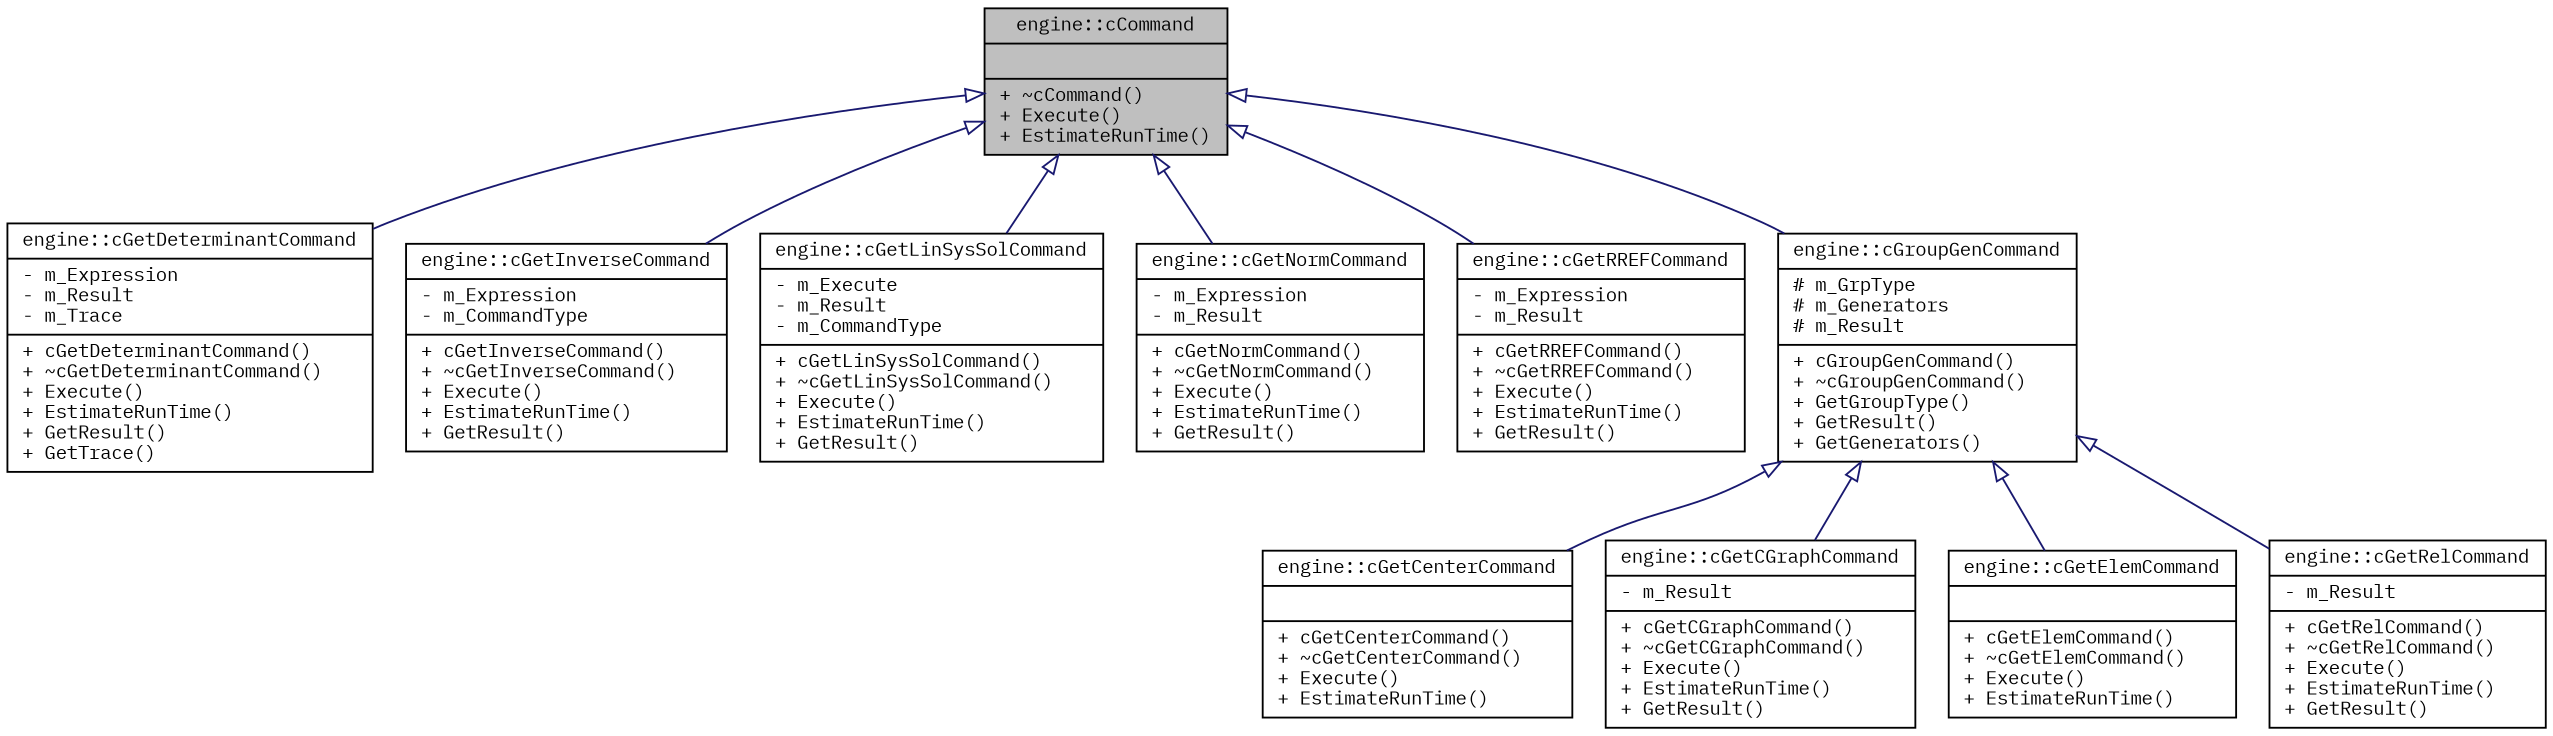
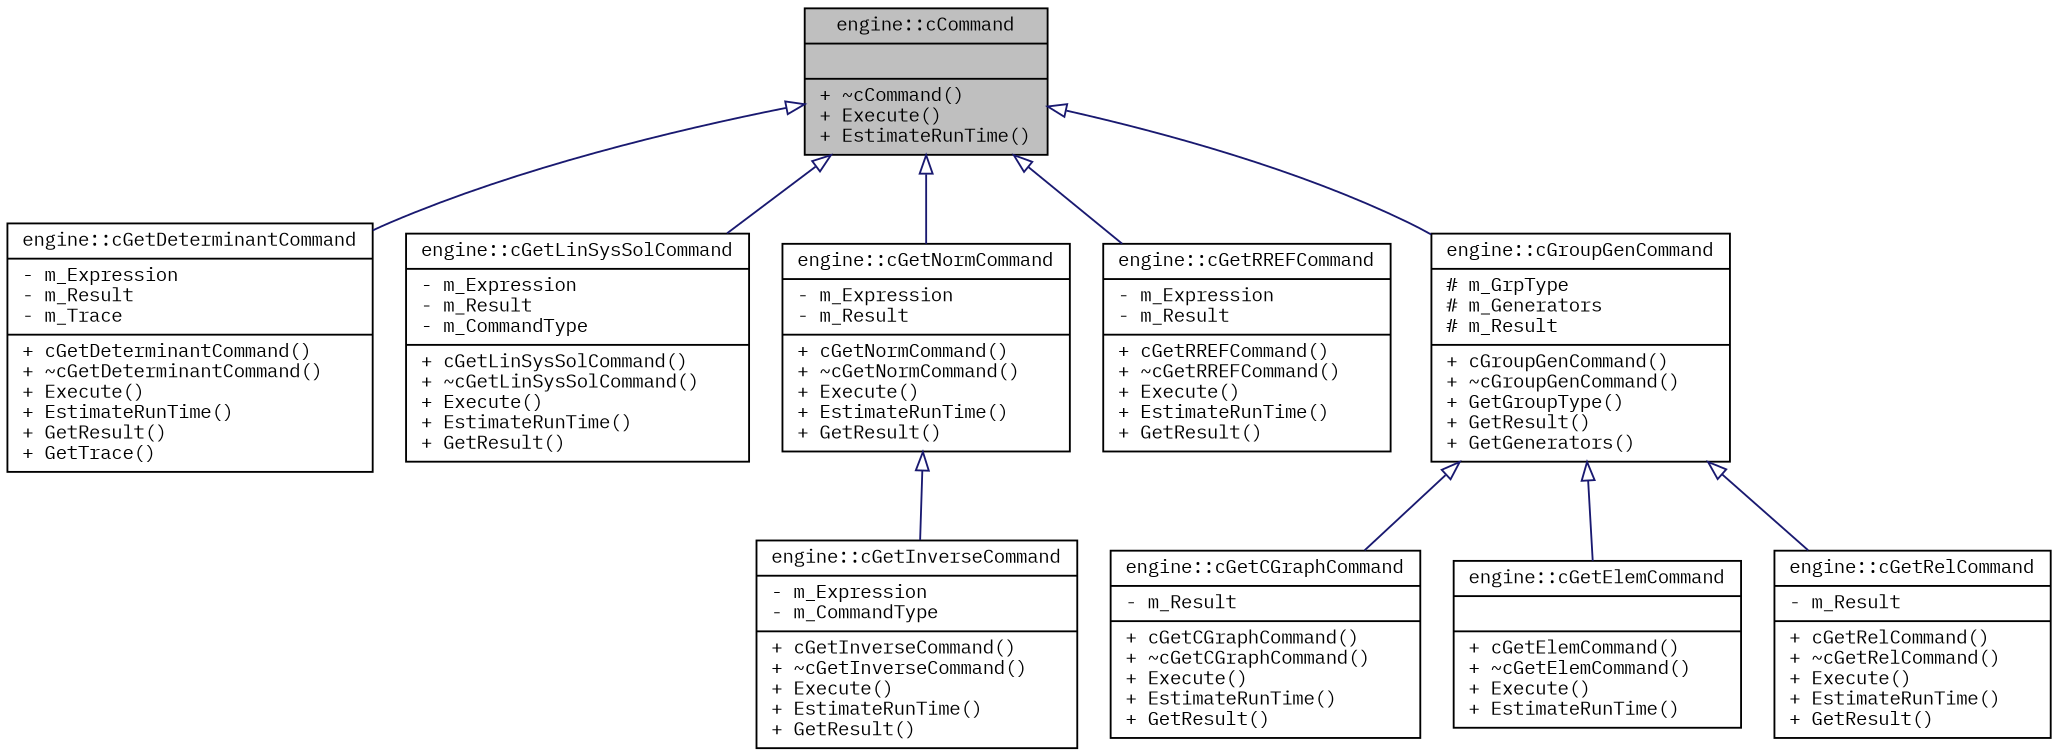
(833, 180) -> (921, 506)
(837, 286) -> (500, 286)
(1418, 634) -> none
